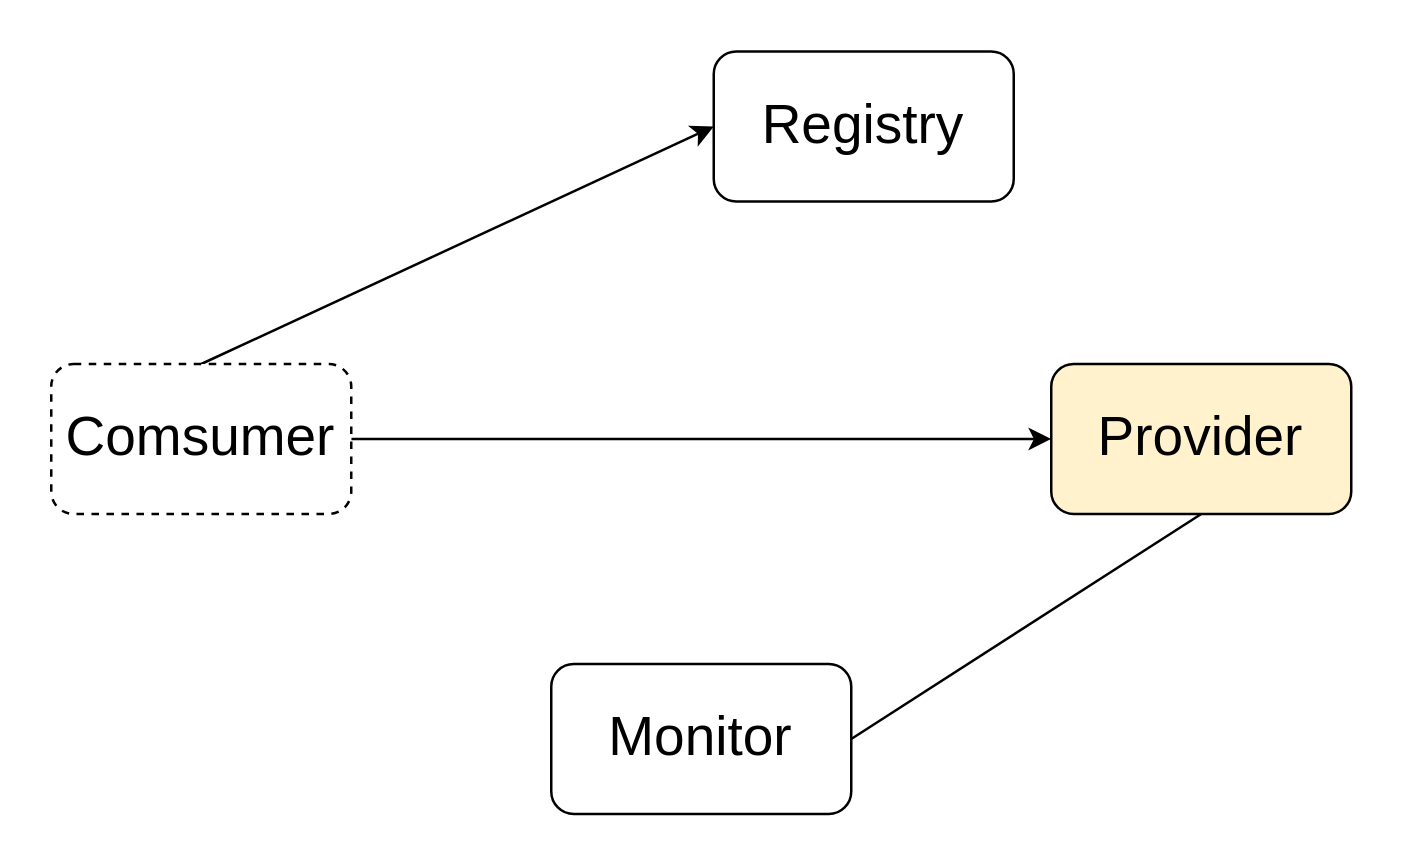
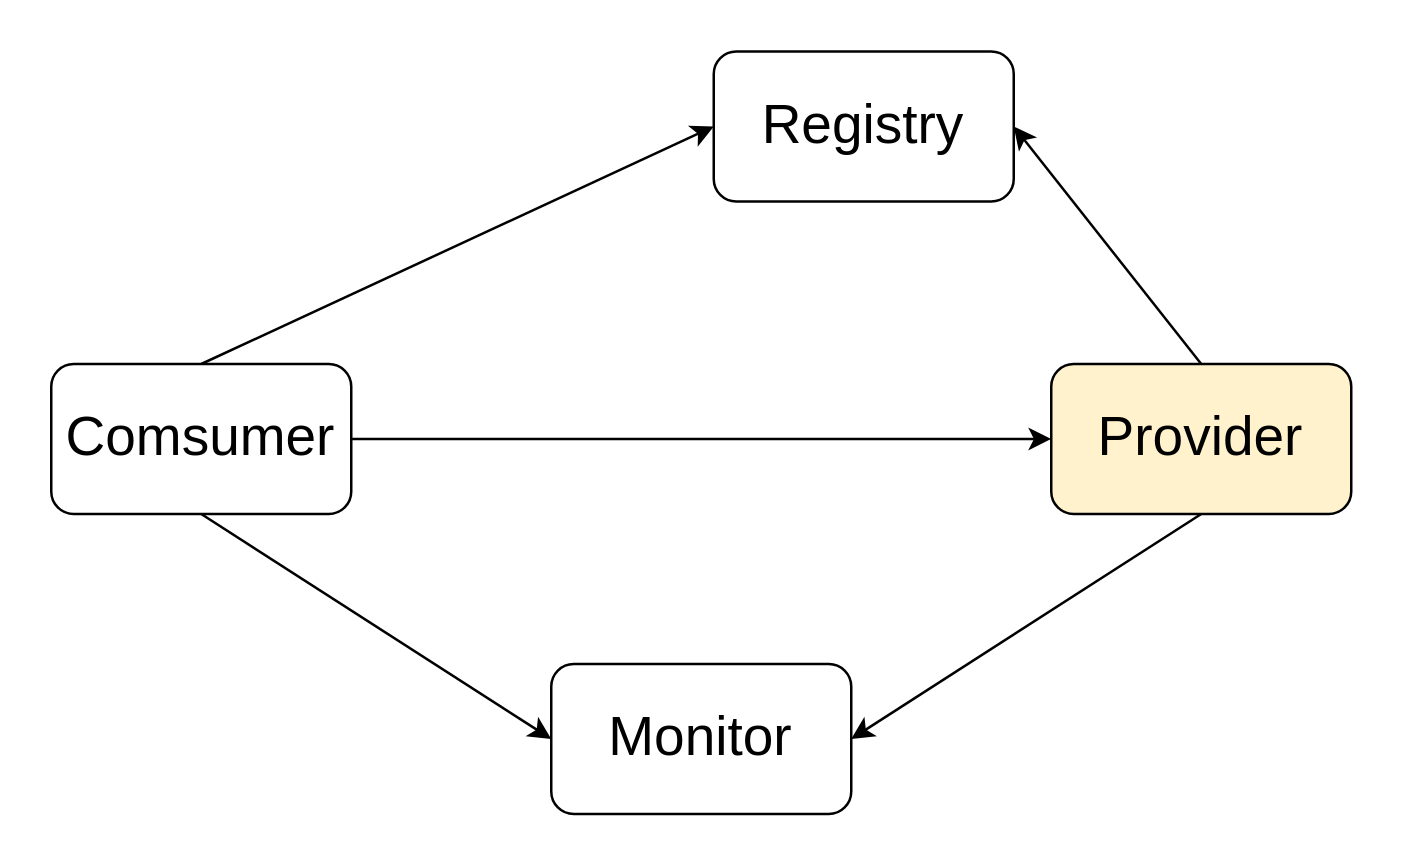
none -> (1112, 251)
(201, 439) -> (201, 439)
none -> (370, 622)
(861, 733) -> (866, 729)
